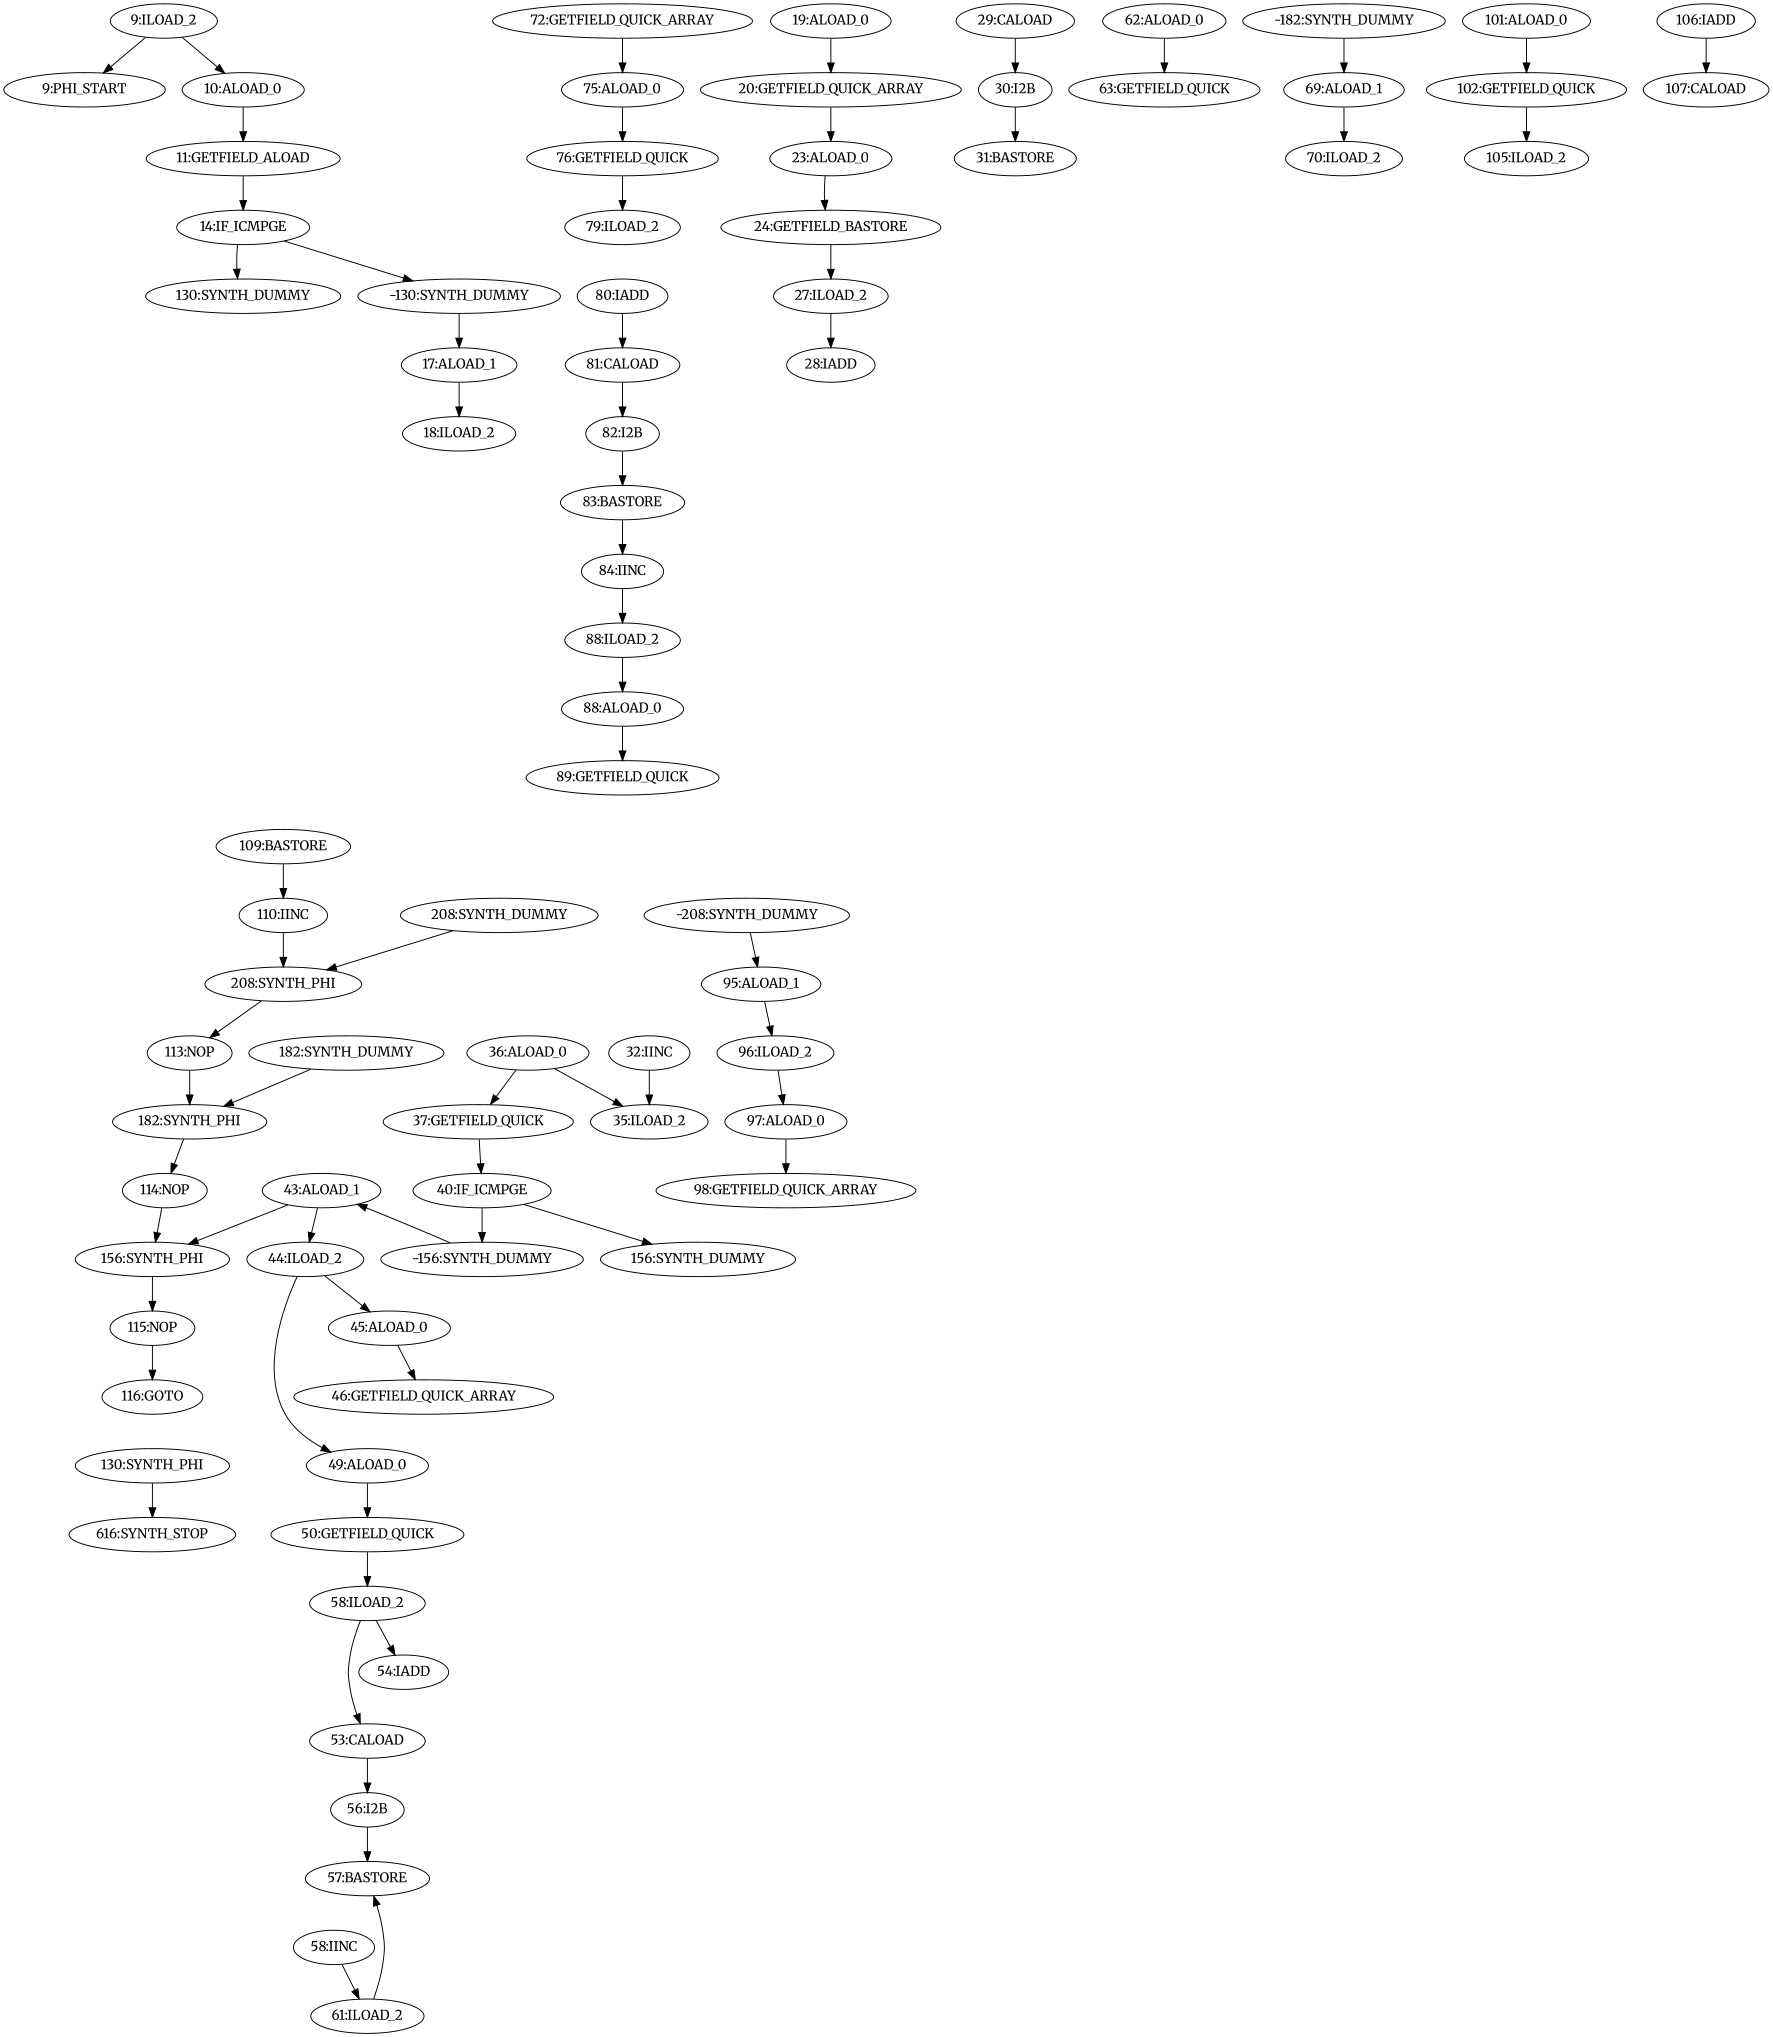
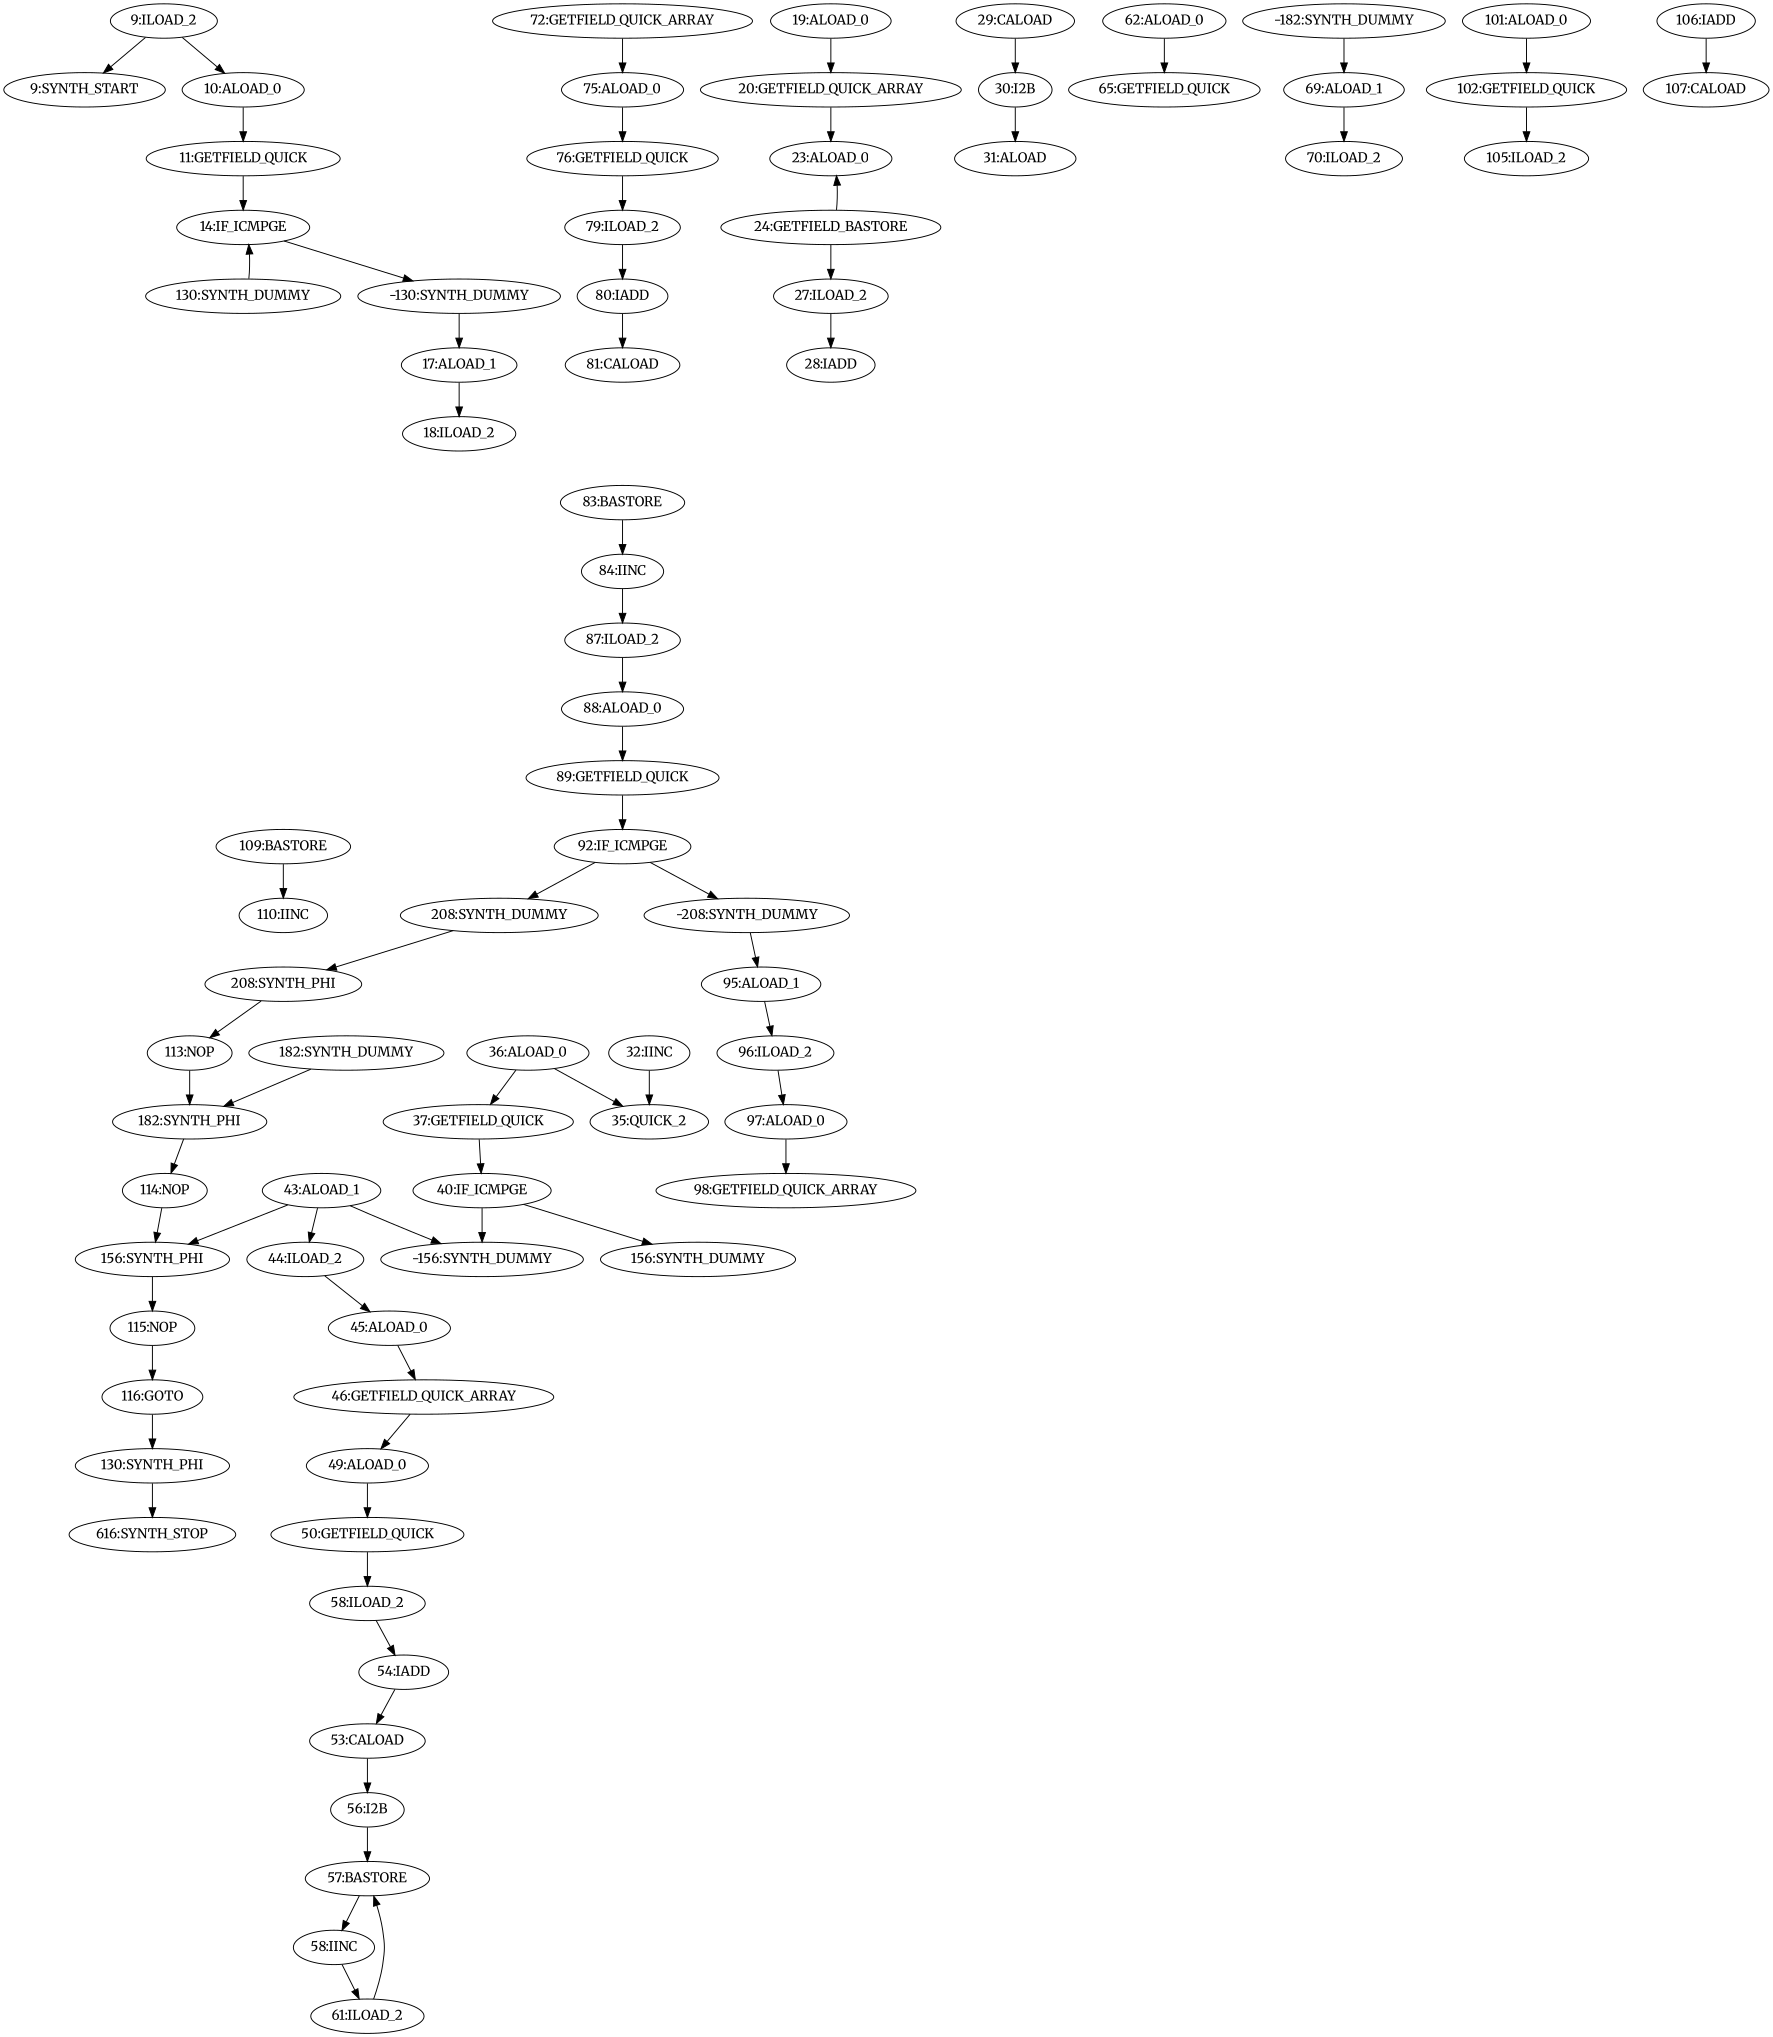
(85, 90) -> (85, 90)
(1164, 90) -> (1164, 90)
(243, 159) -> (243, 159)
(1015, 159) -> (1015, 159)
(824, 188) -> (837, 198)
(237, 257) -> (250, 266)
none -> (623, 257)
(623, 434) -> none
(623, 640) -> (623, 640)
none -> (623, 847)
(283, 945) -> none
(649, 1122) -> (649, 1122)
(409, 1225) -> (391, 1223)
(275, 1370) -> (399, 1428)
none -> (152, 1427)
(349, 1667) -> (388, 1702)
none -> (353, 1909)
